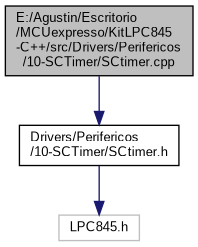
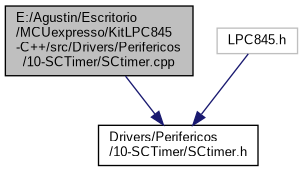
(99, 183) -> (225, 84)
